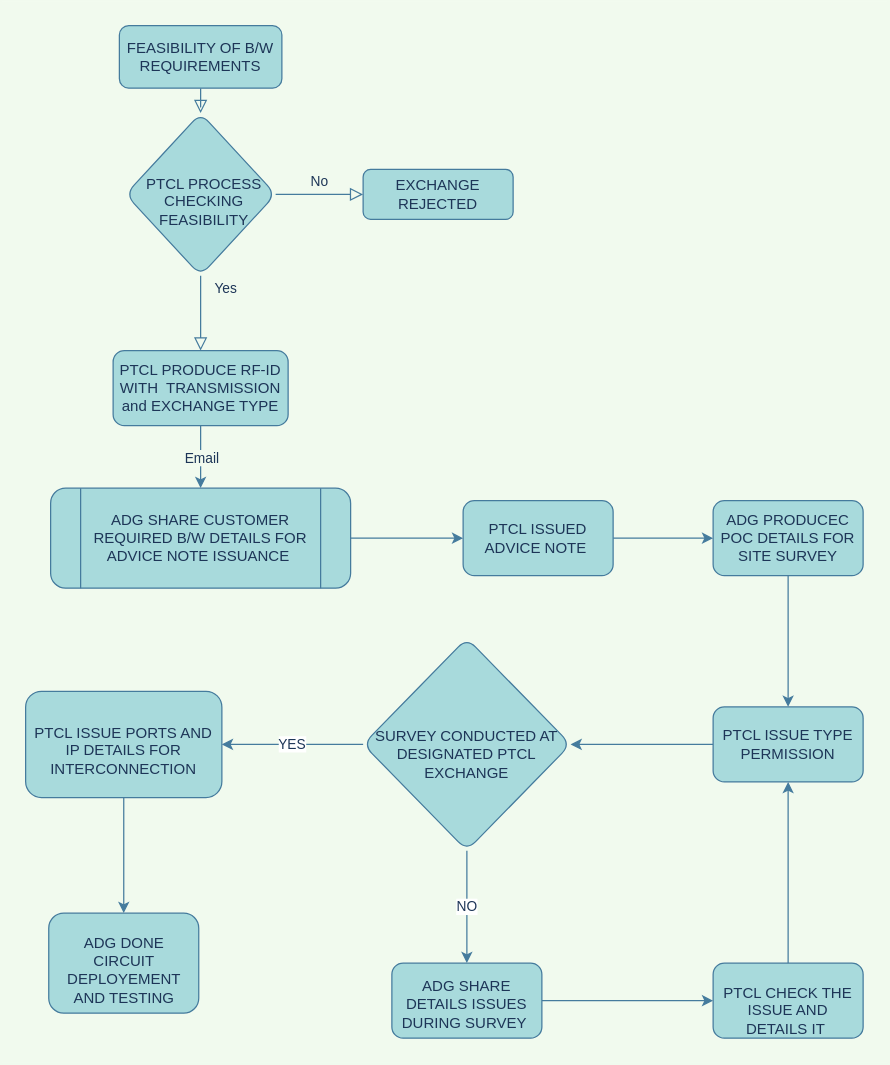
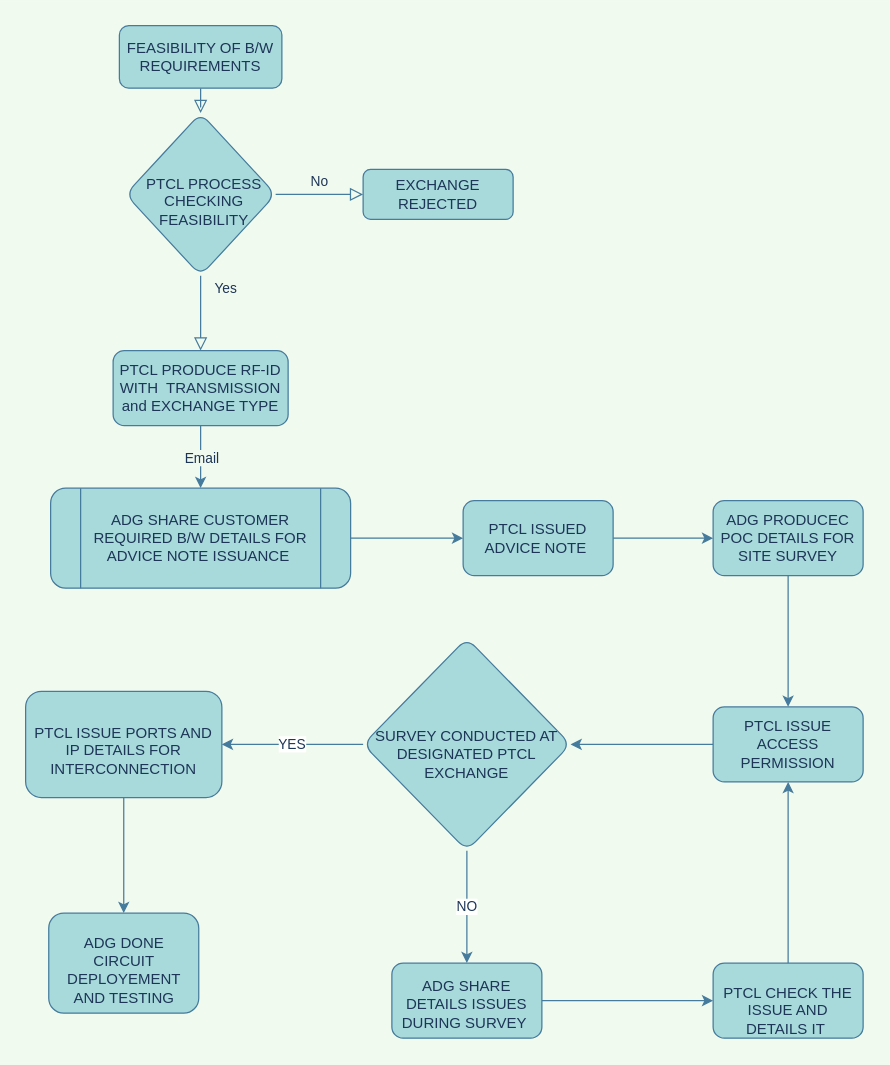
(788, 744) -> (788, 744)
